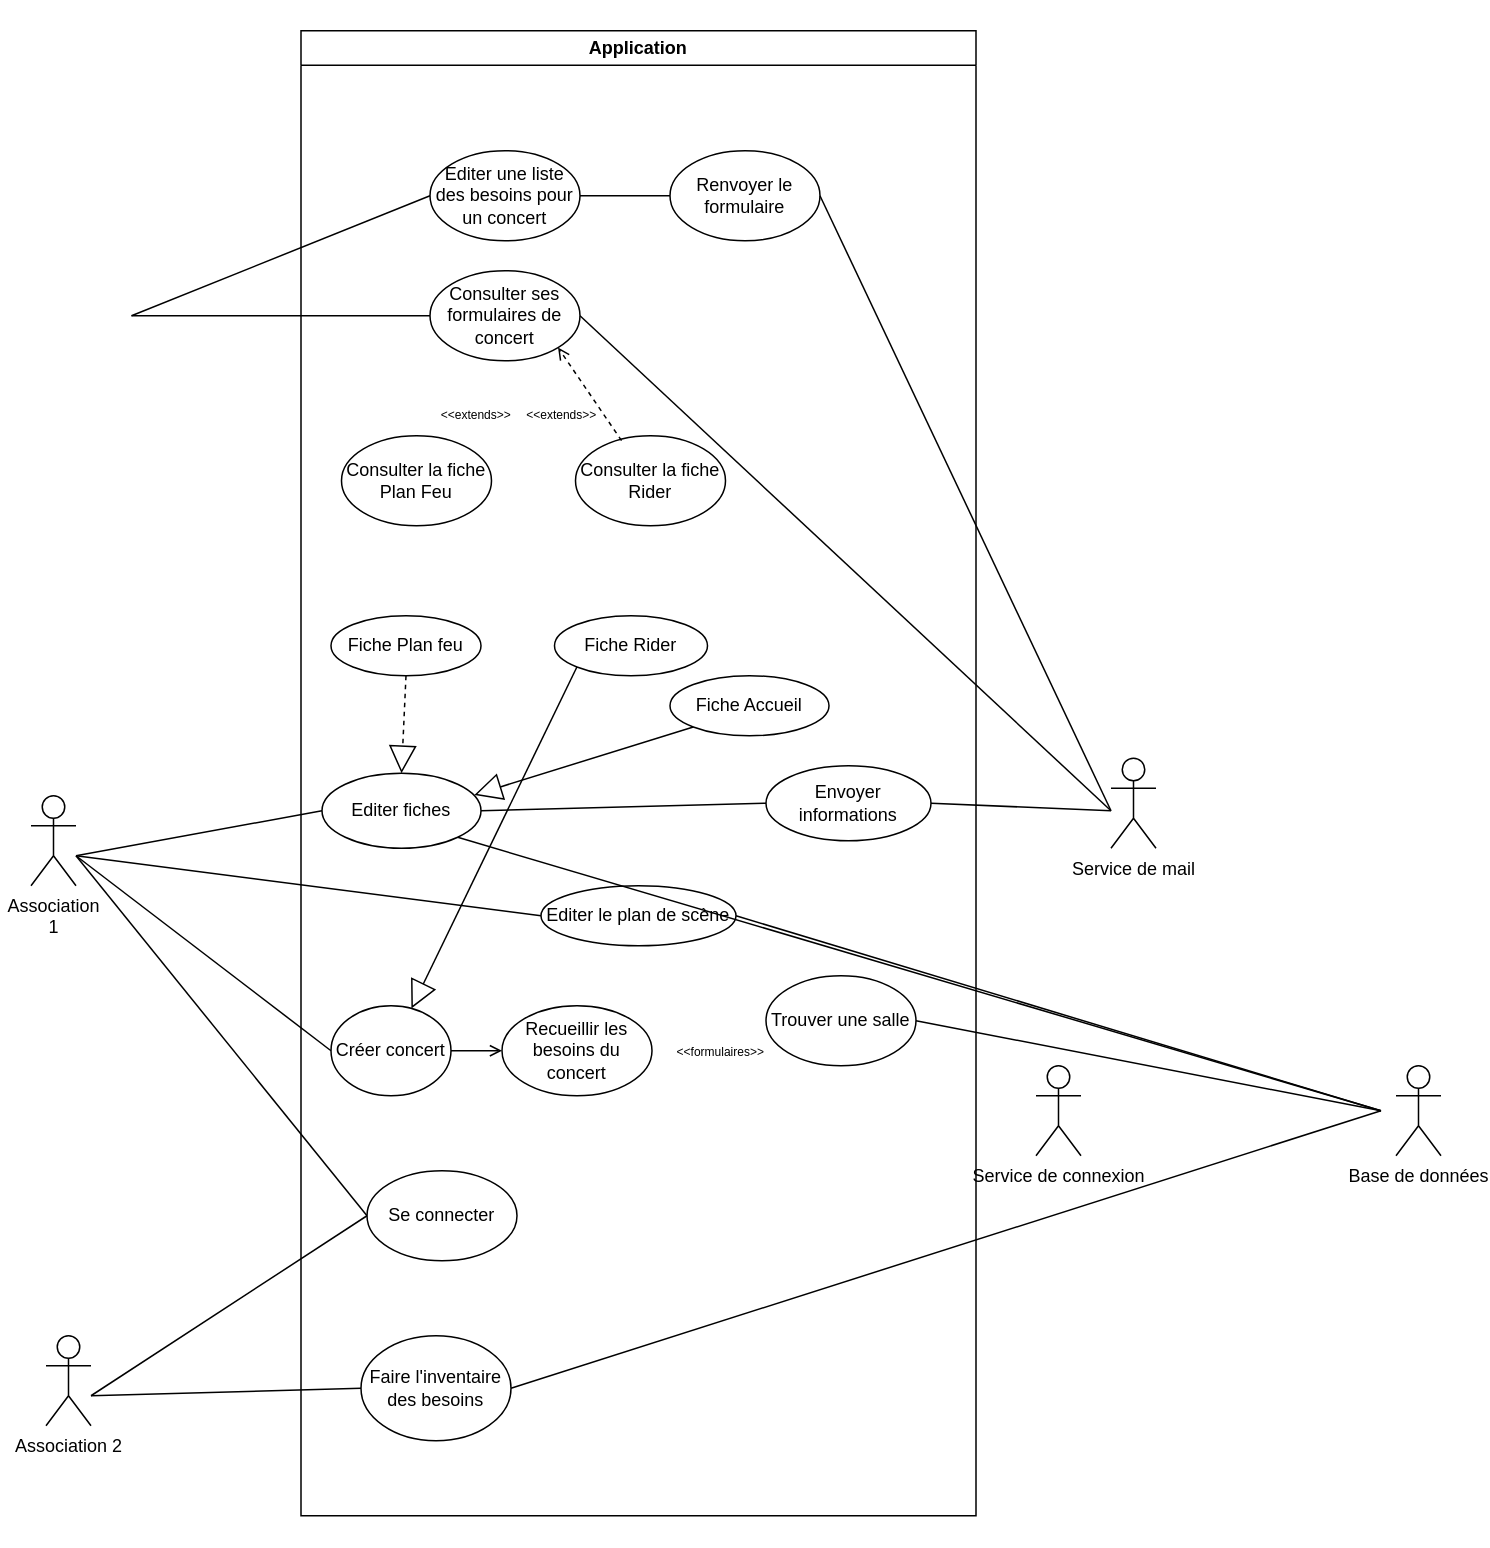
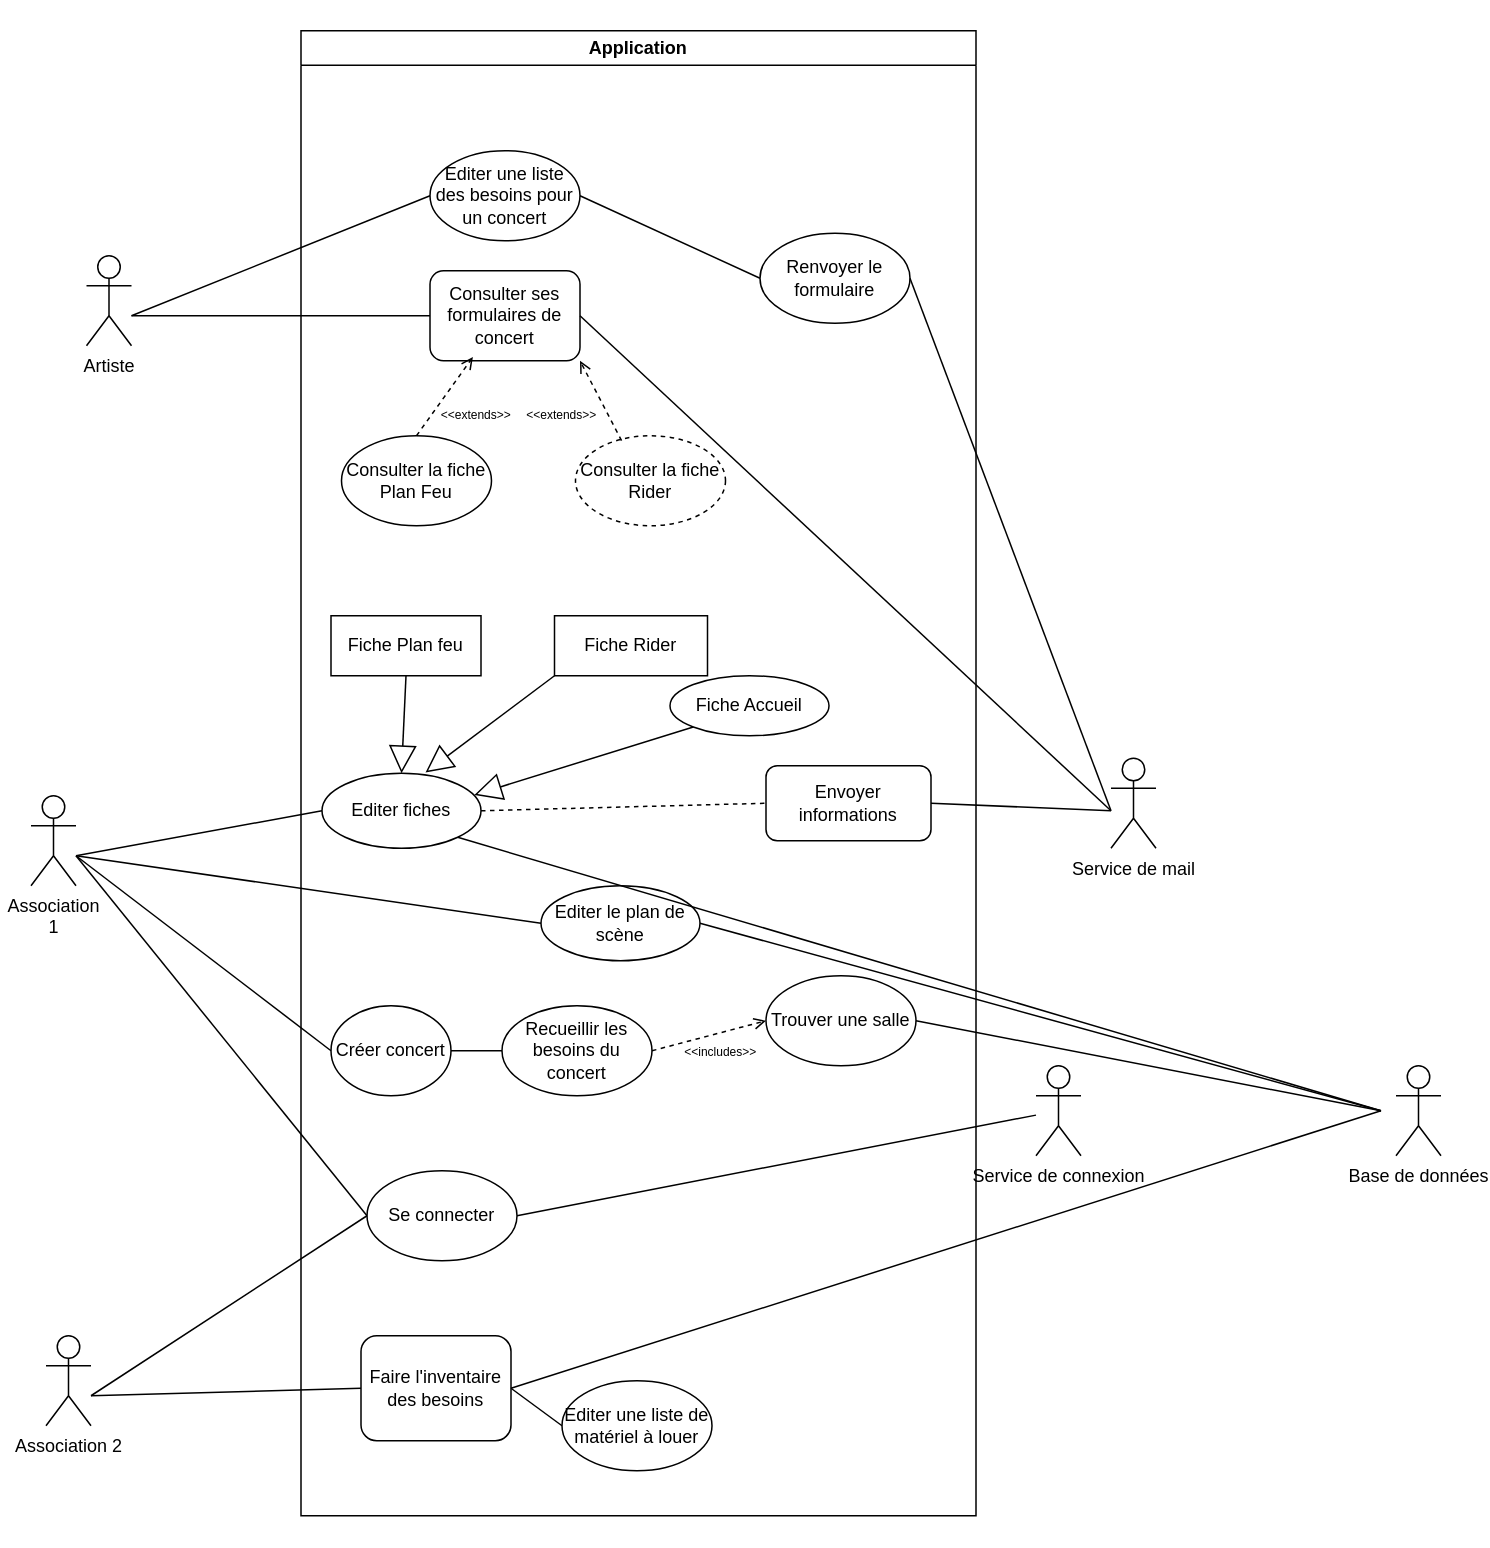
(745, 196) -> (835, 278)
none -> (109, 301)
(505, 316) -> (505, 316)
none -> (443, 398)
(650, 481) -> (650, 481)
(406, 646) -> (406, 646)
(631, 646) -> (631, 646)
(404, 712) -> (404, 712)
(848, 803) -> (848, 803)
(624, 807) -> (624, 807)
(500, 825) -> (501, 716)
(638, 916) -> (620, 923)
none -> (707, 1036)
(494, 1051) -> (496, 1051)
(721, 1051) -> (721, 1051)
none -> (776, 1165)
(436, 1388) -> (436, 1388)
none -> (537, 1408)
none -> (637, 1426)
